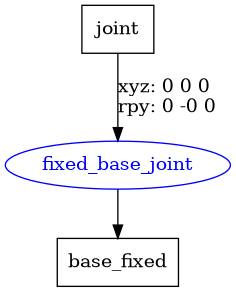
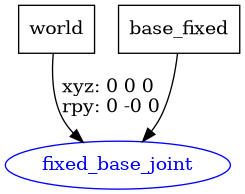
(118, 29) -> (57, 29)
(118, 207) -> (170, 94)
